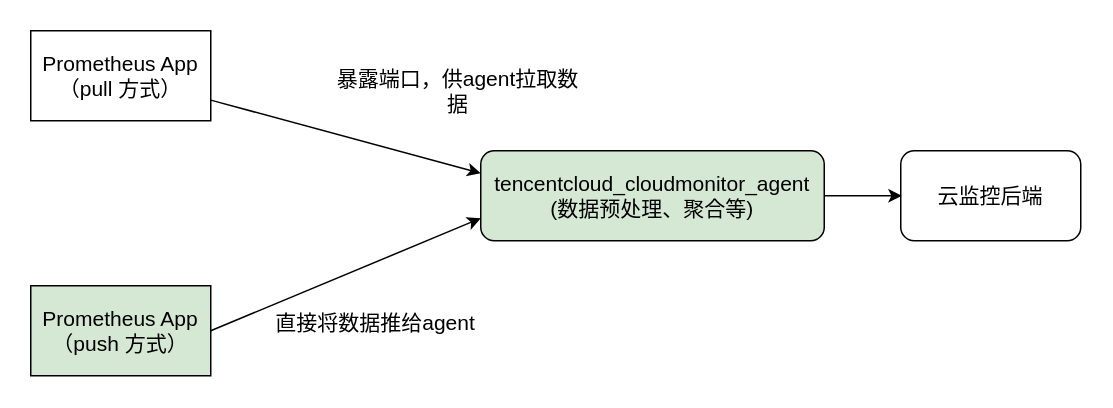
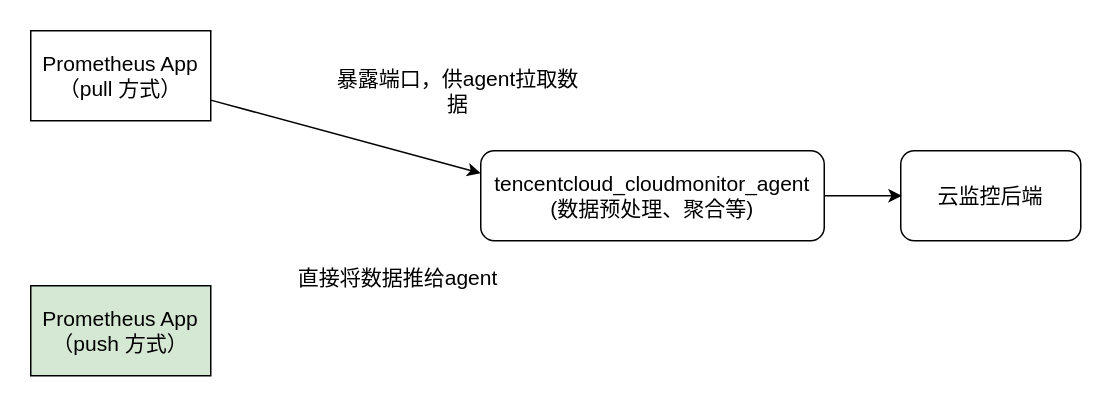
(653, 196) -> (653, 196)
(341, 276) -> none
(376, 323) -> (398, 278)
